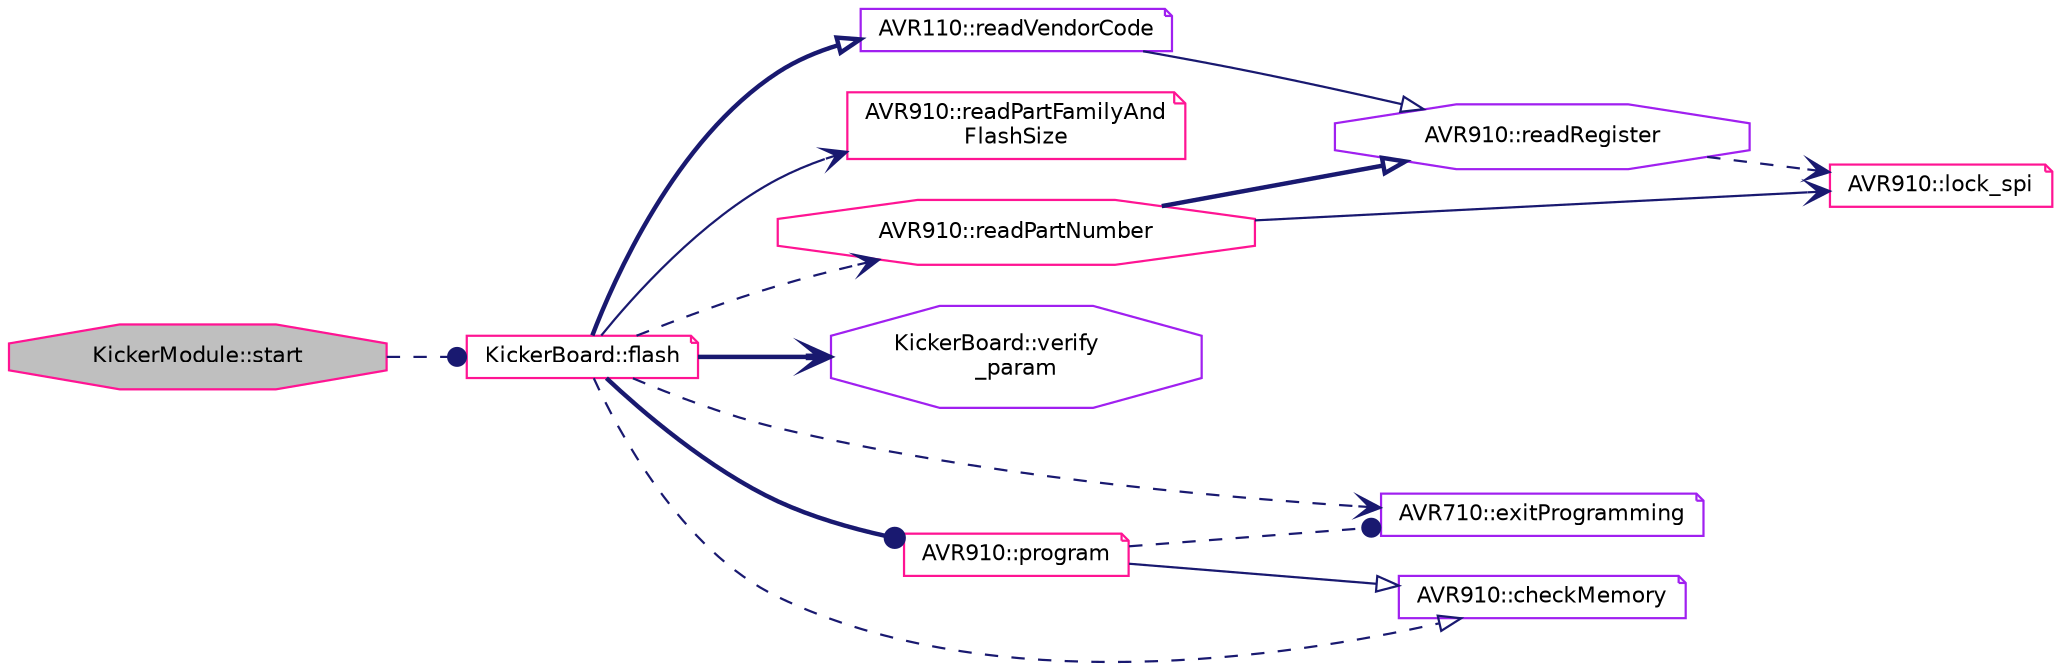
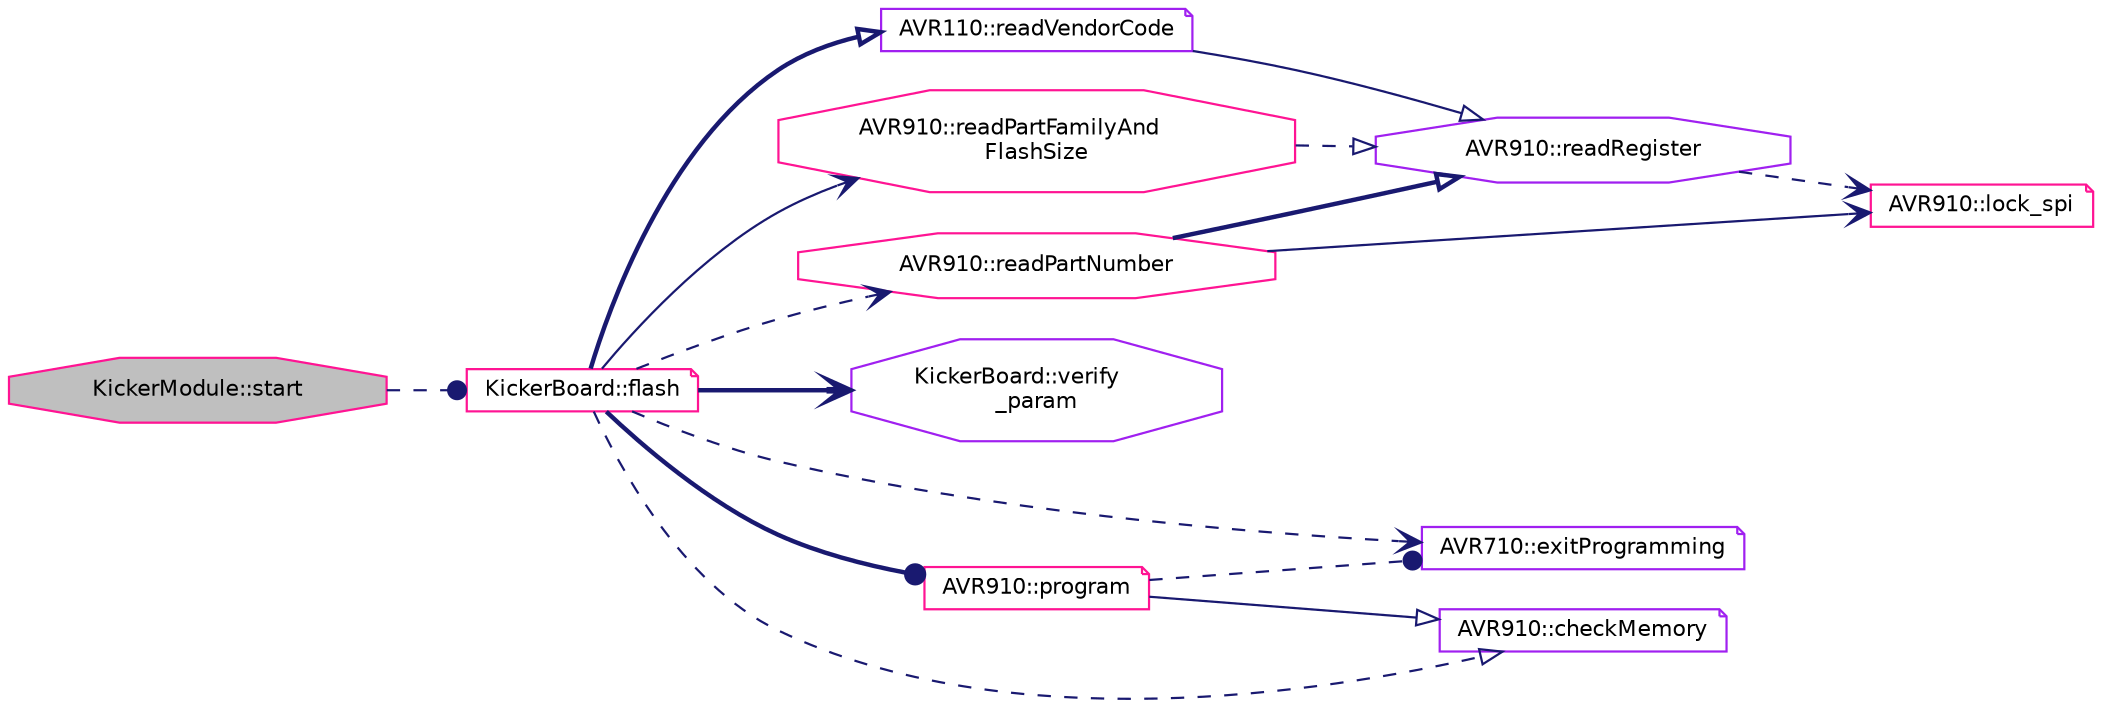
(1016, 126) -> (1037, 141)
none -> (1324, 146)
